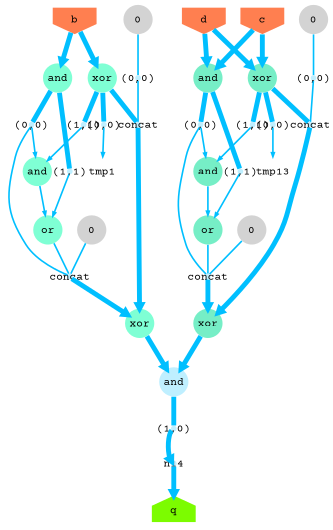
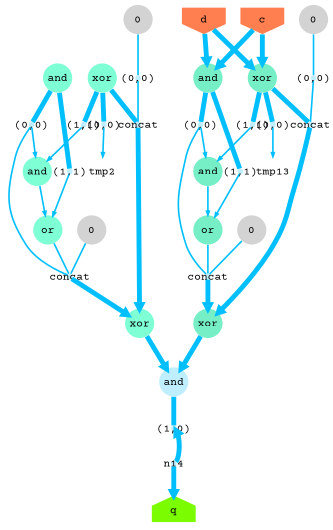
(75, 20) -> none
(102, 171) -> (102, 171)
(168, 444) -> (179, 448)
